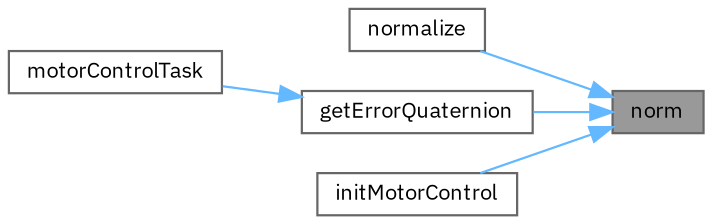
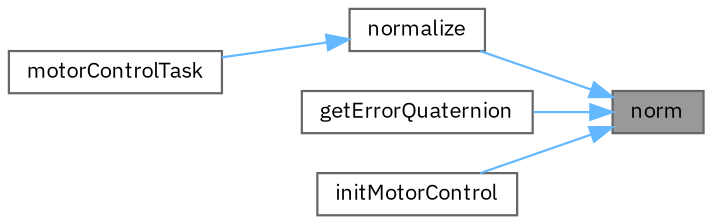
(251, 90) -> (274, 50)
